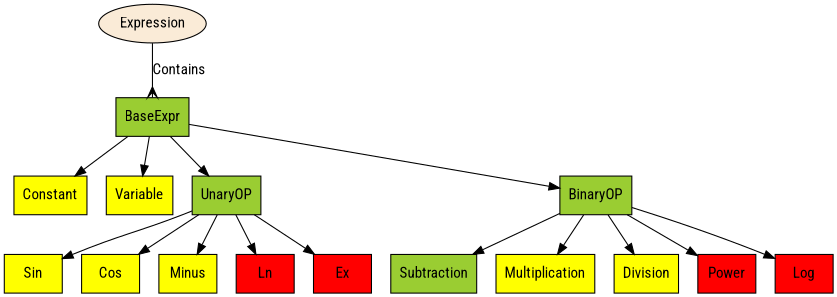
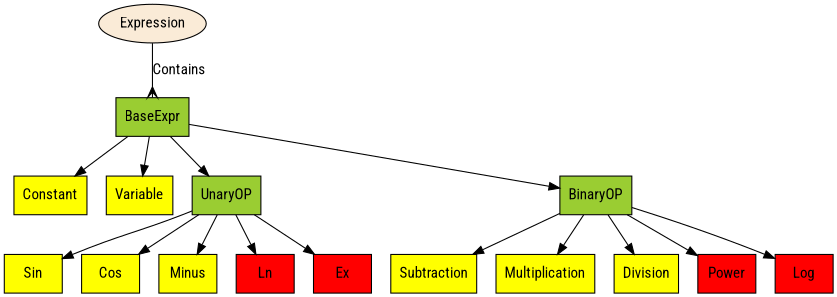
(434, 274) -> (434, 274)
